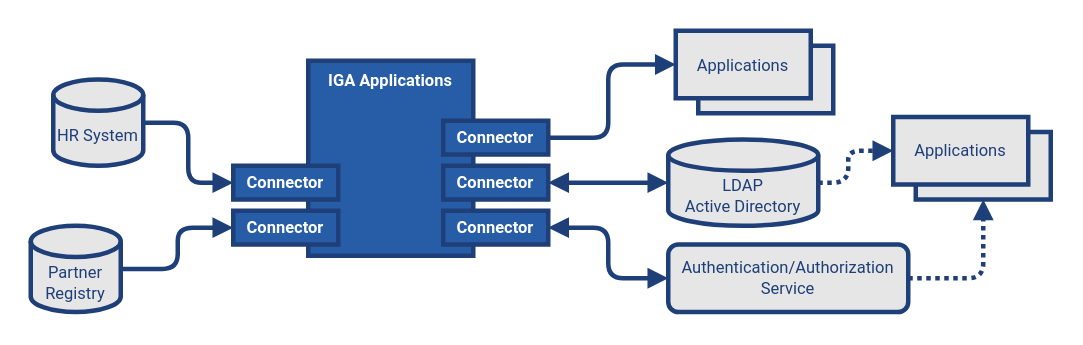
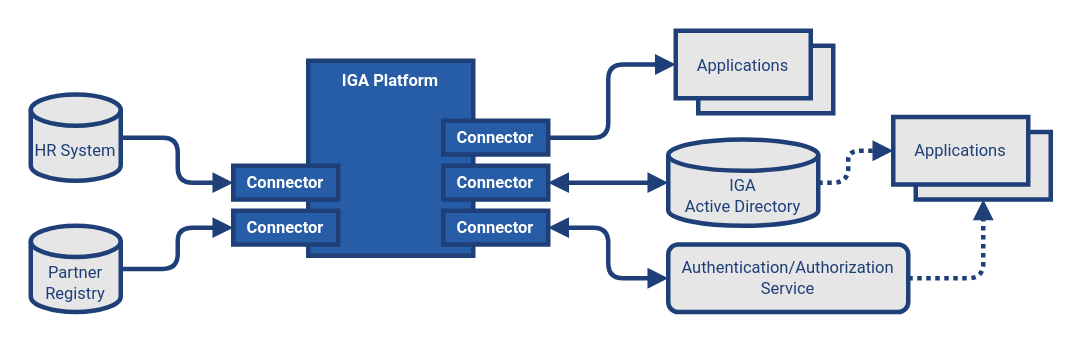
(391, 81) -> (391, 81)
(98, 123) -> (76, 138)
(743, 196) -> (743, 196)
